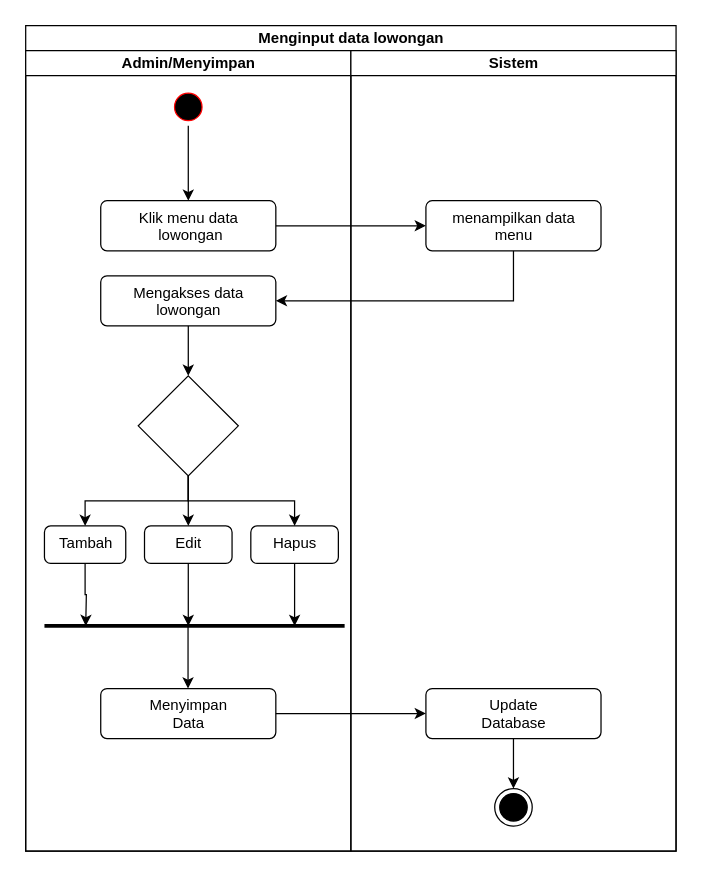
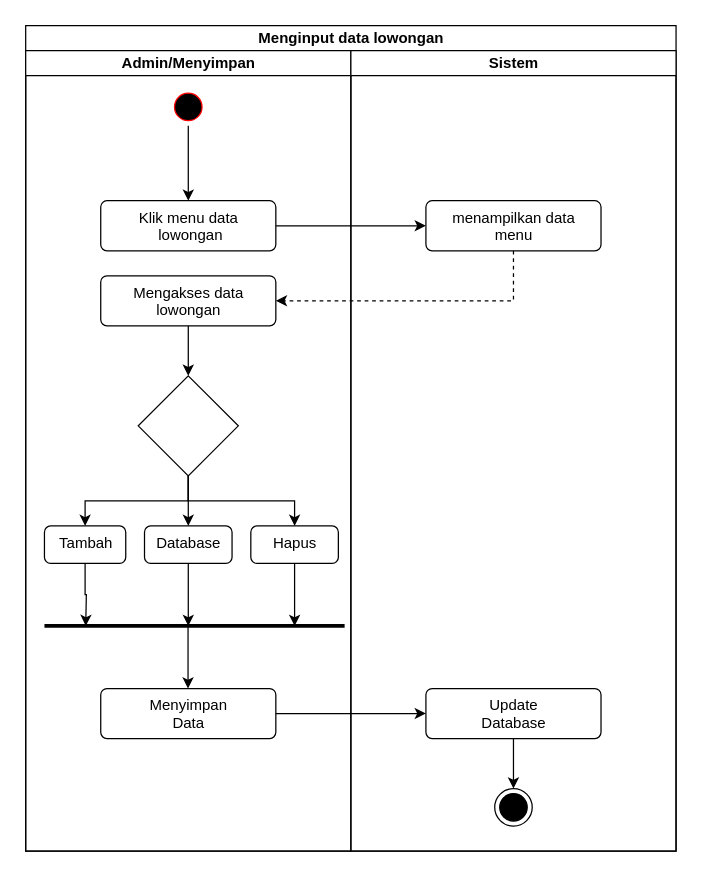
(423, 301) -> (423, 301)
(189, 543) -> (189, 543)
